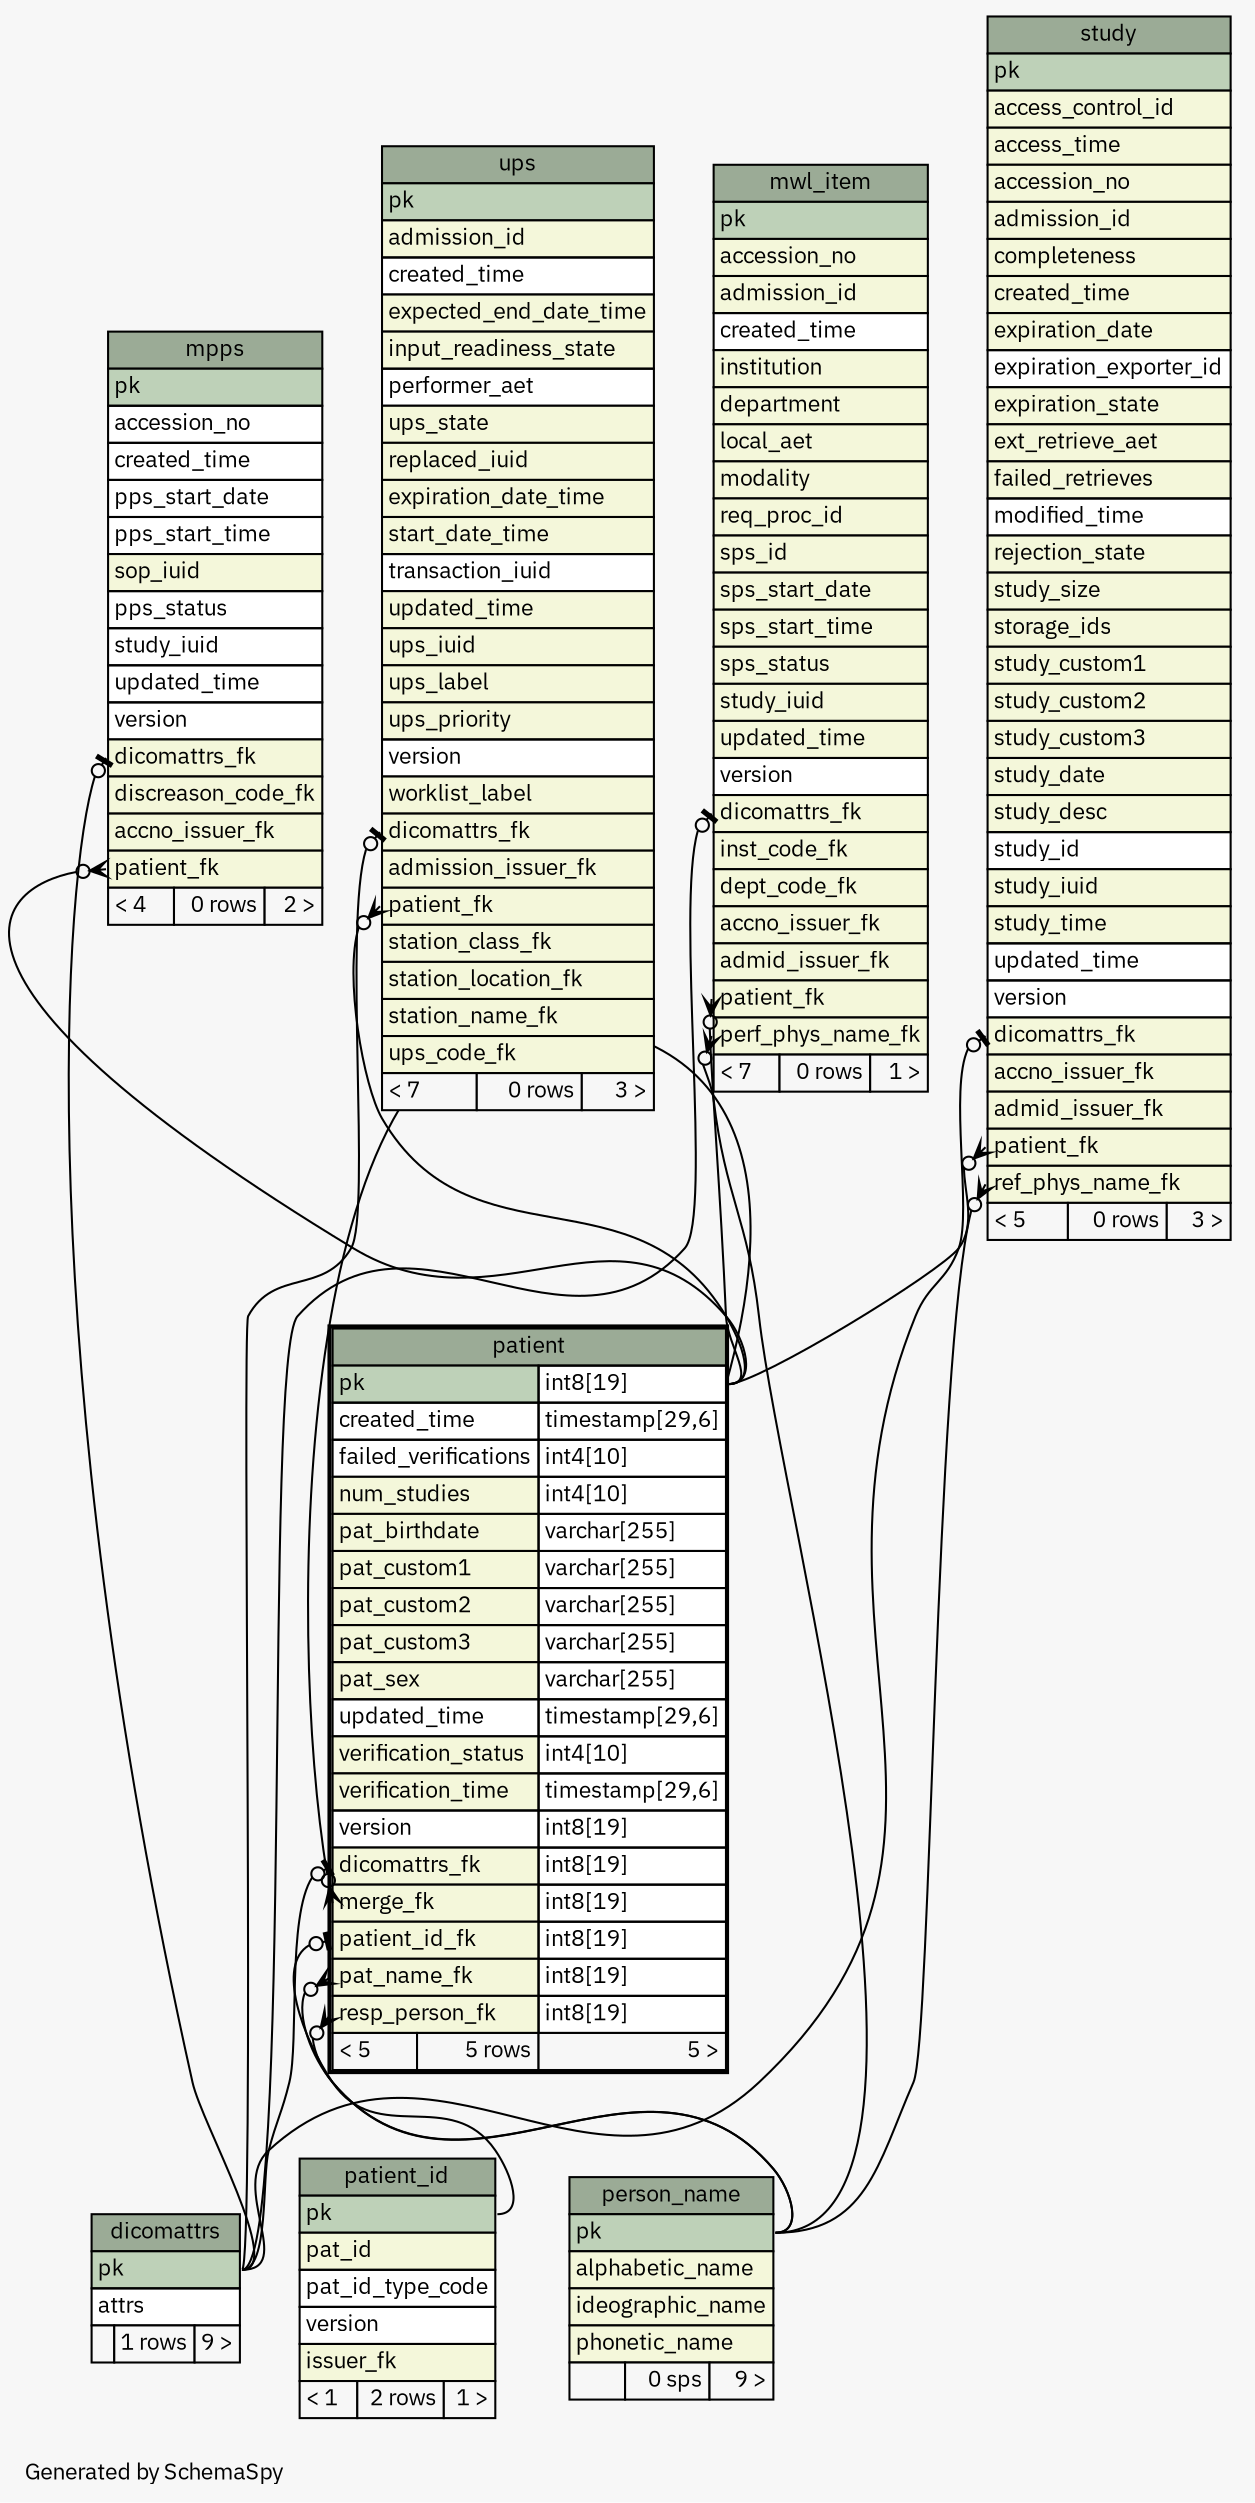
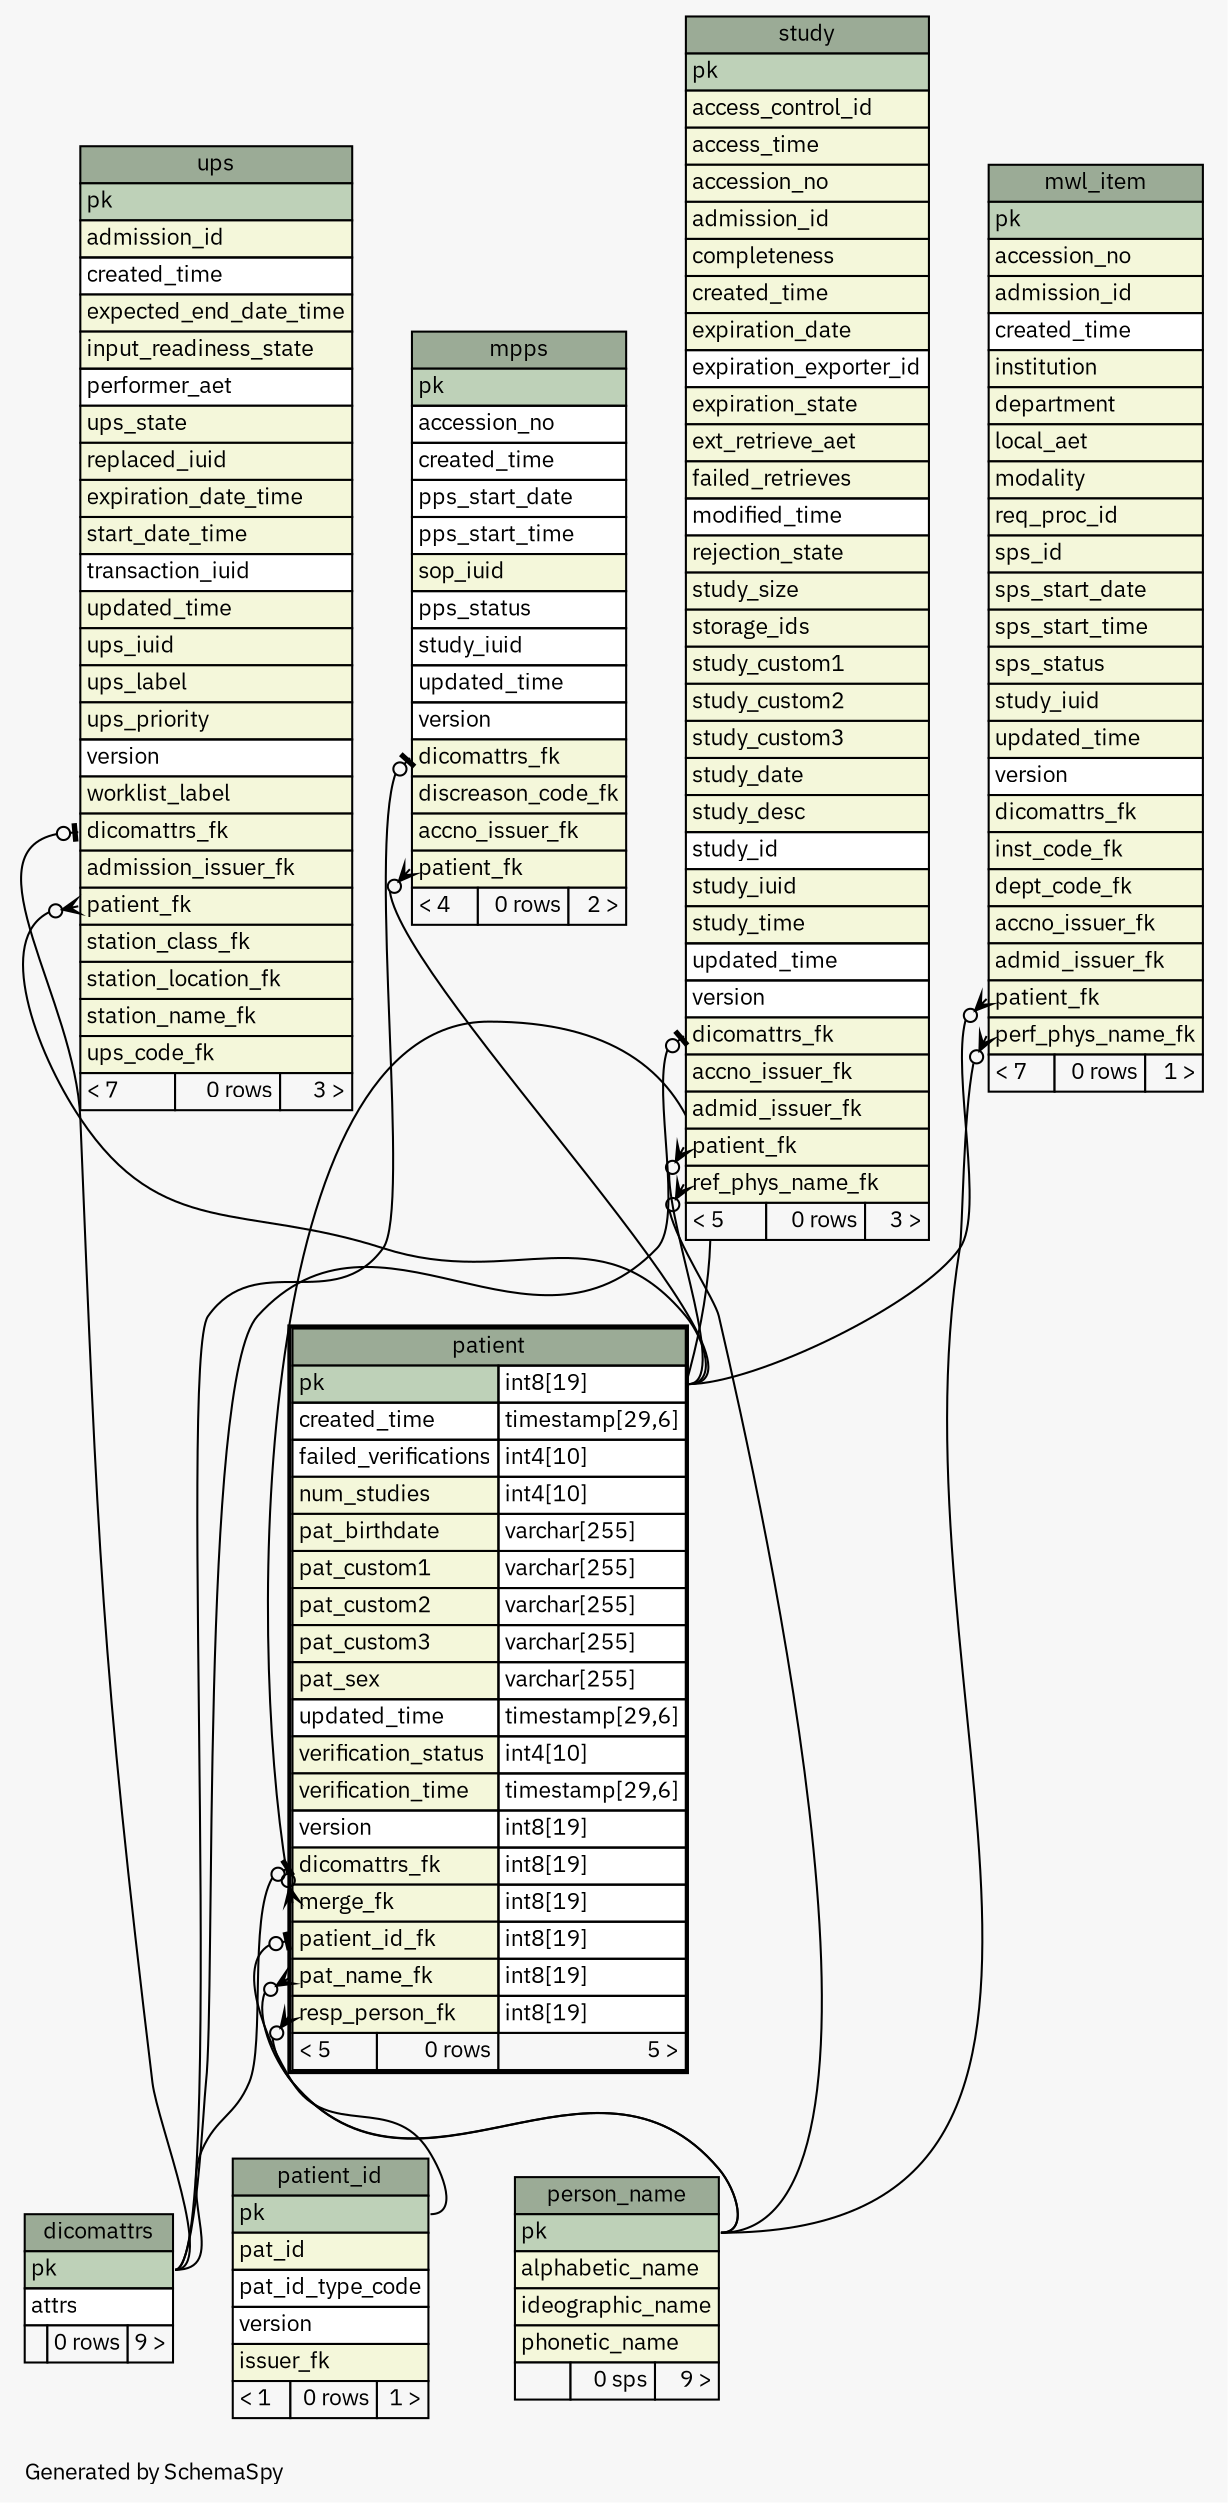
(287, 1377) -> none
(498, 2050) -> (458, 2050)
(154, 2343) -> (88, 2343)
(404, 2399) -> (337, 2399)
